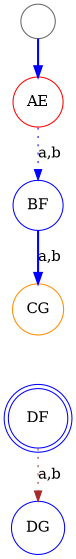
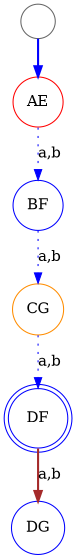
(38, 252) -> (38, 252)
none -> (38, 356)
(38, 470) -> (38, 470)
